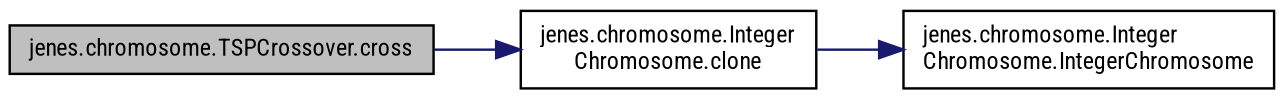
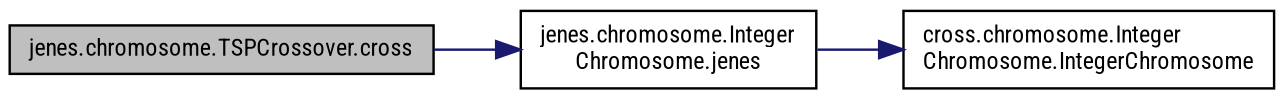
(669, 50) -> (669, 50)
(1089, 50) -> (1089, 50)
